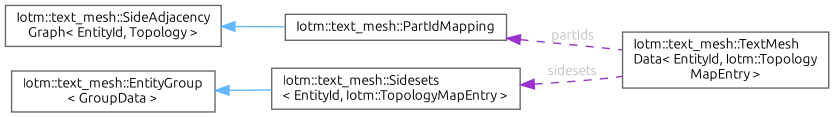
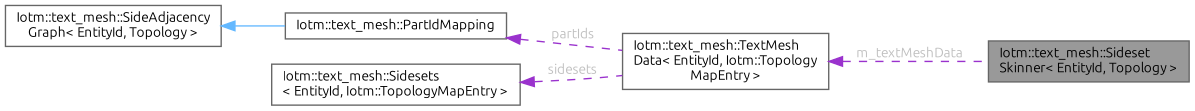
none -> (1089, 61)
(113, 91) -> none
